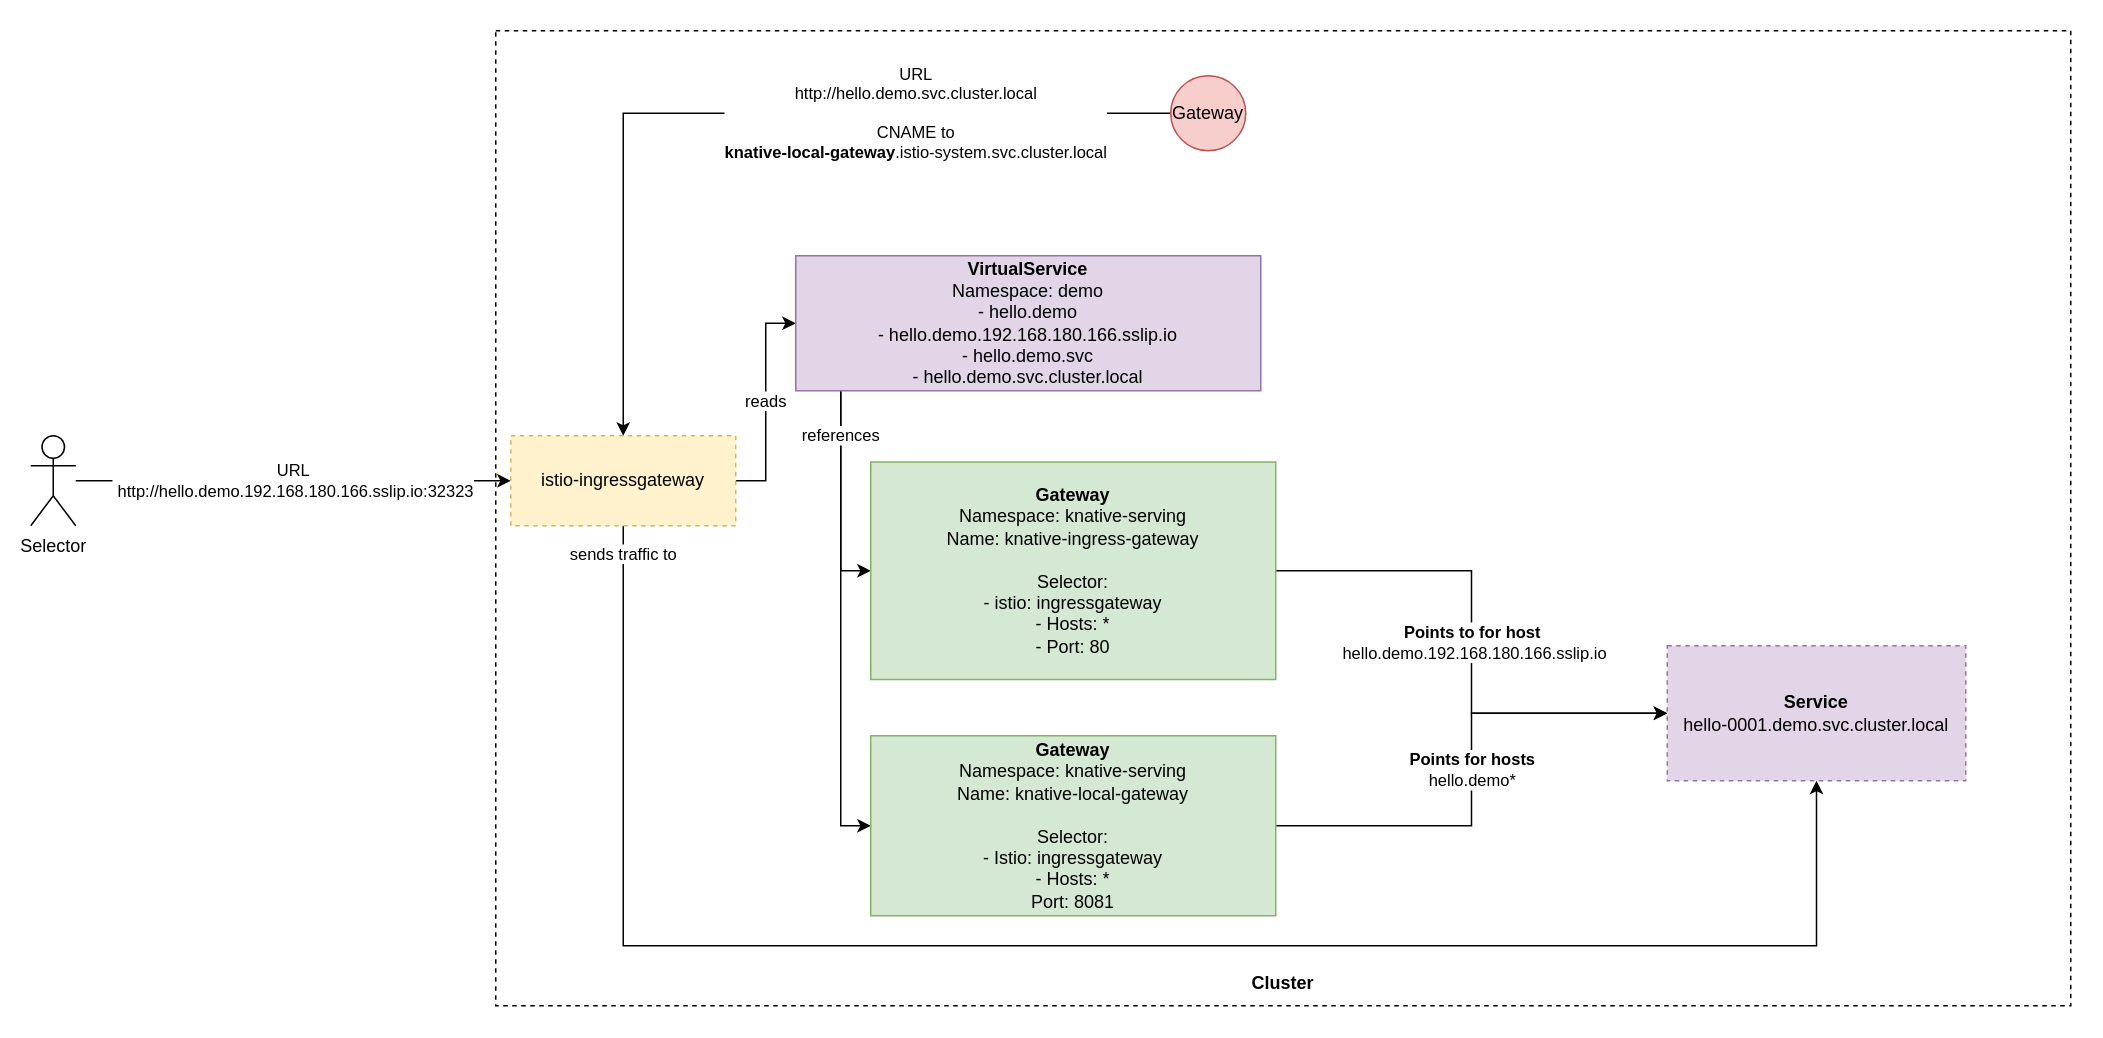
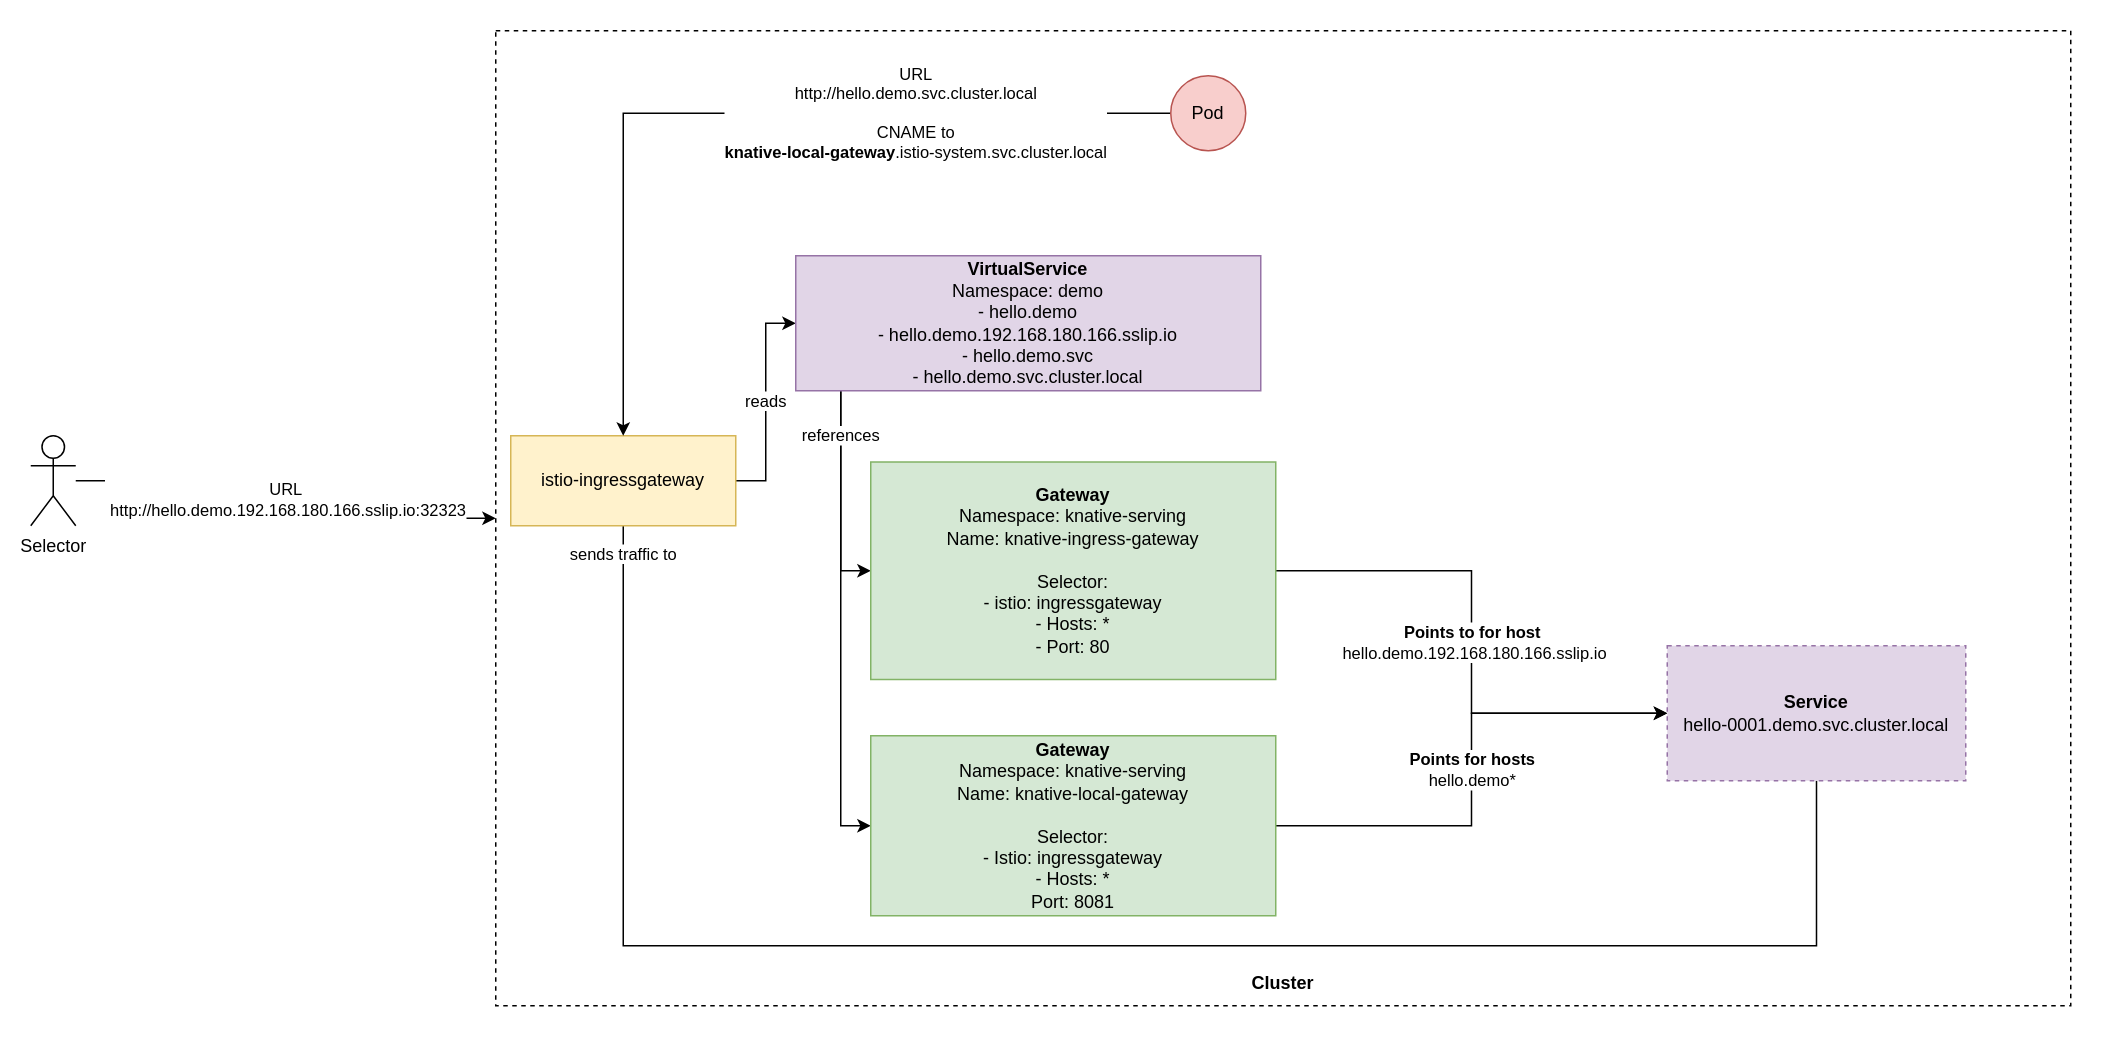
(1208, 113) -> (1208, 113)
(486, 481) -> (286, 490)
(623, 481) -> (623, 481)
(1817, 792) -> (1817, 787)
